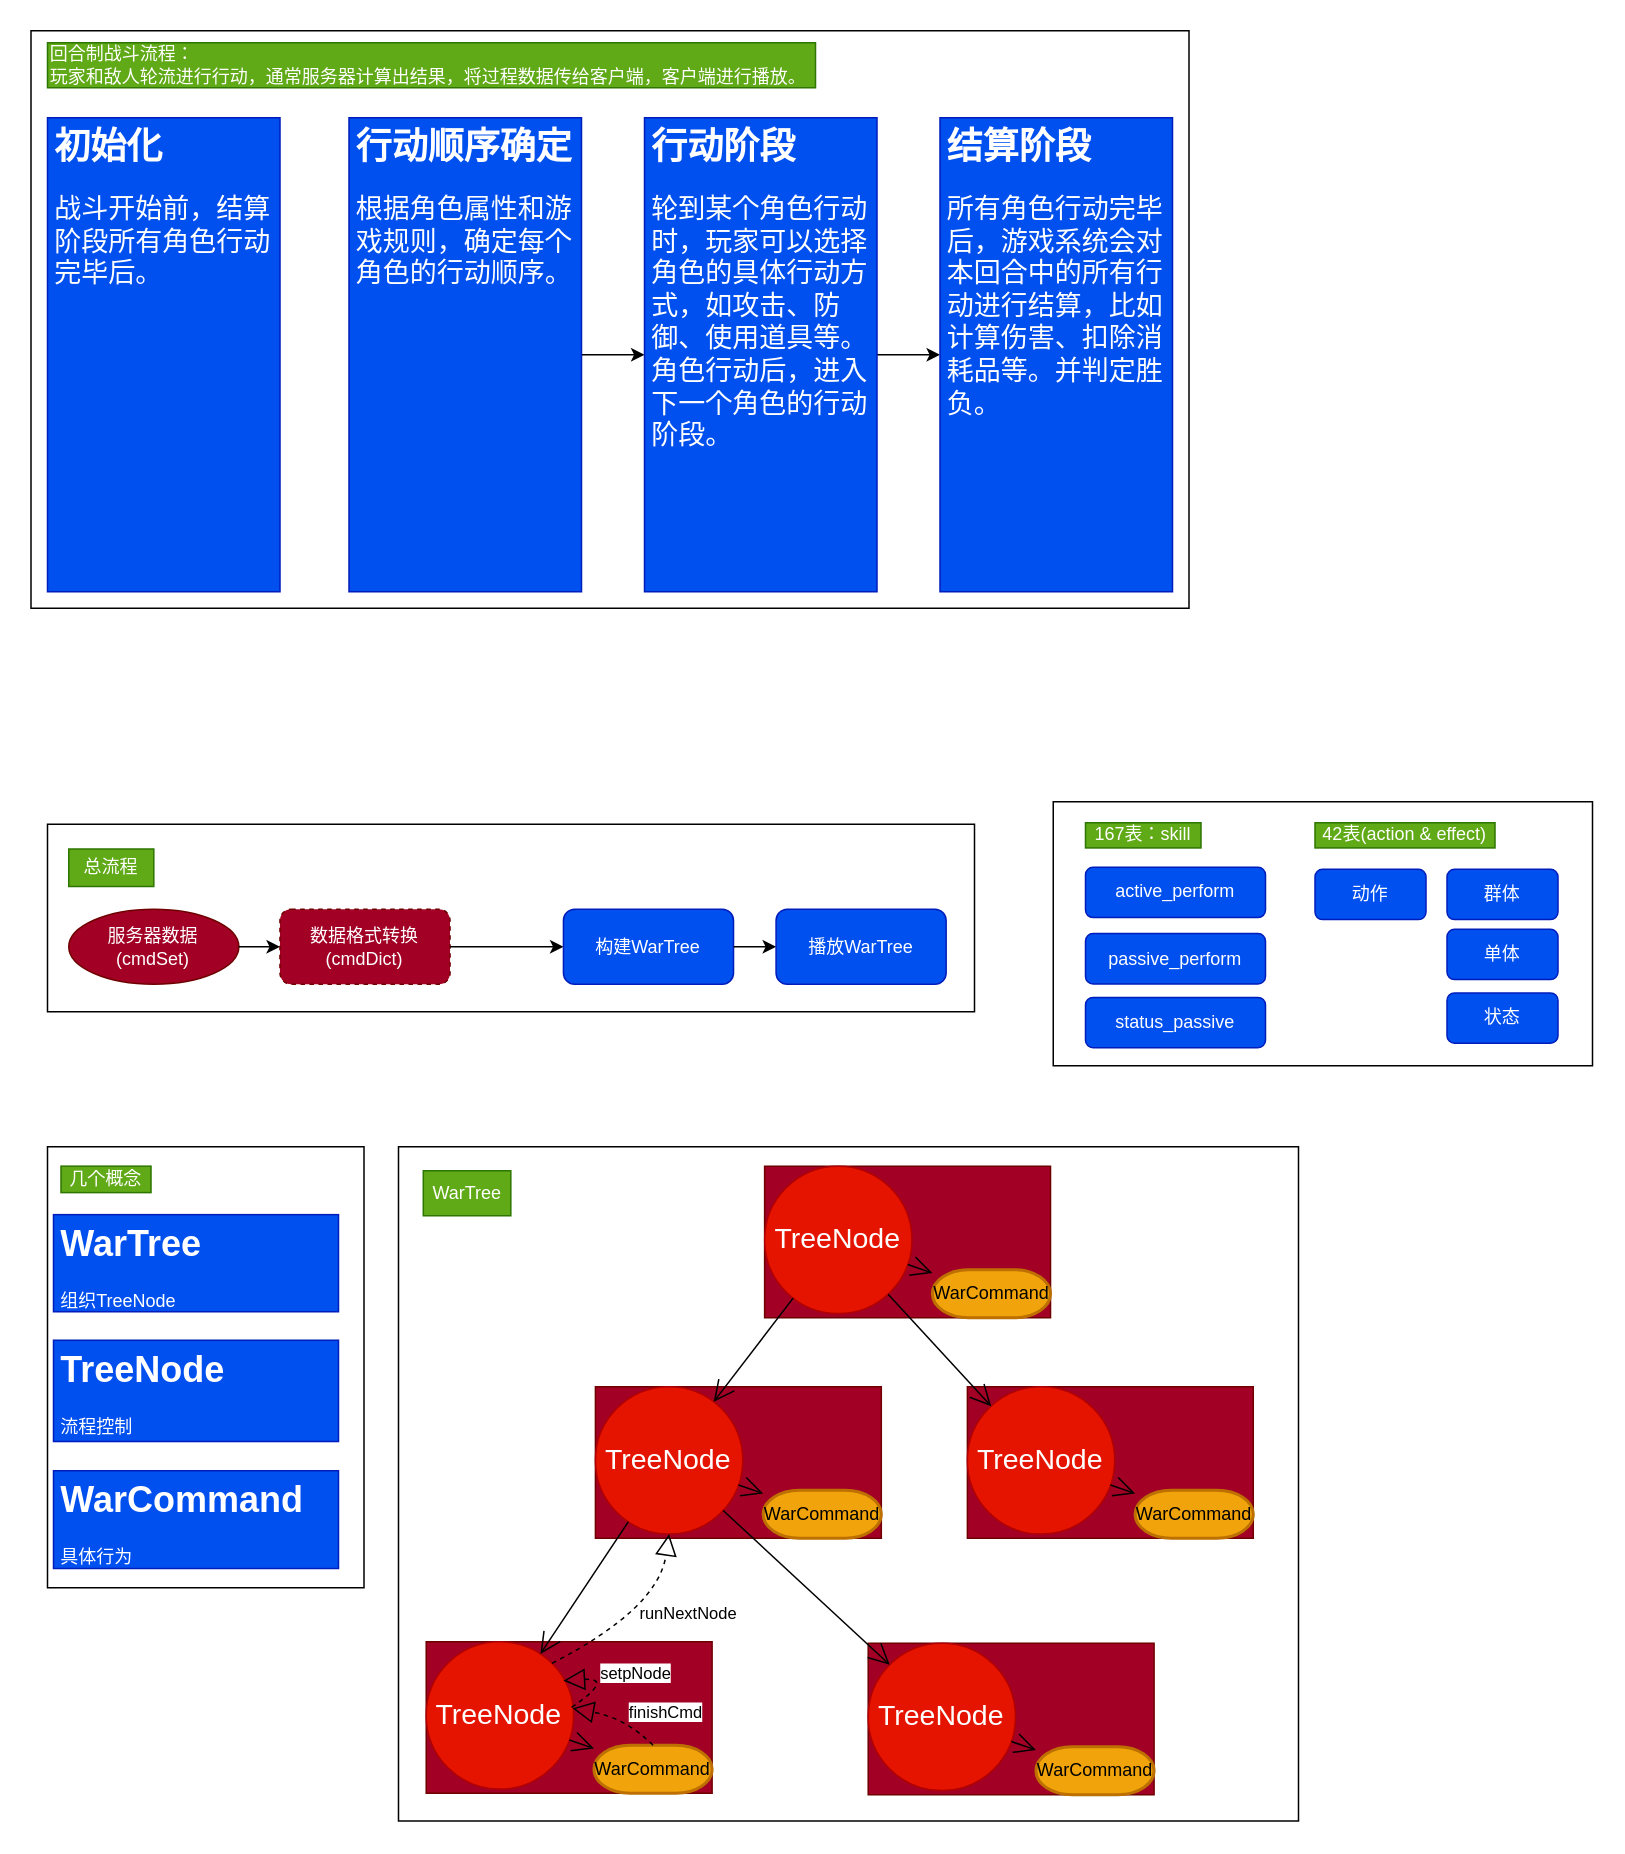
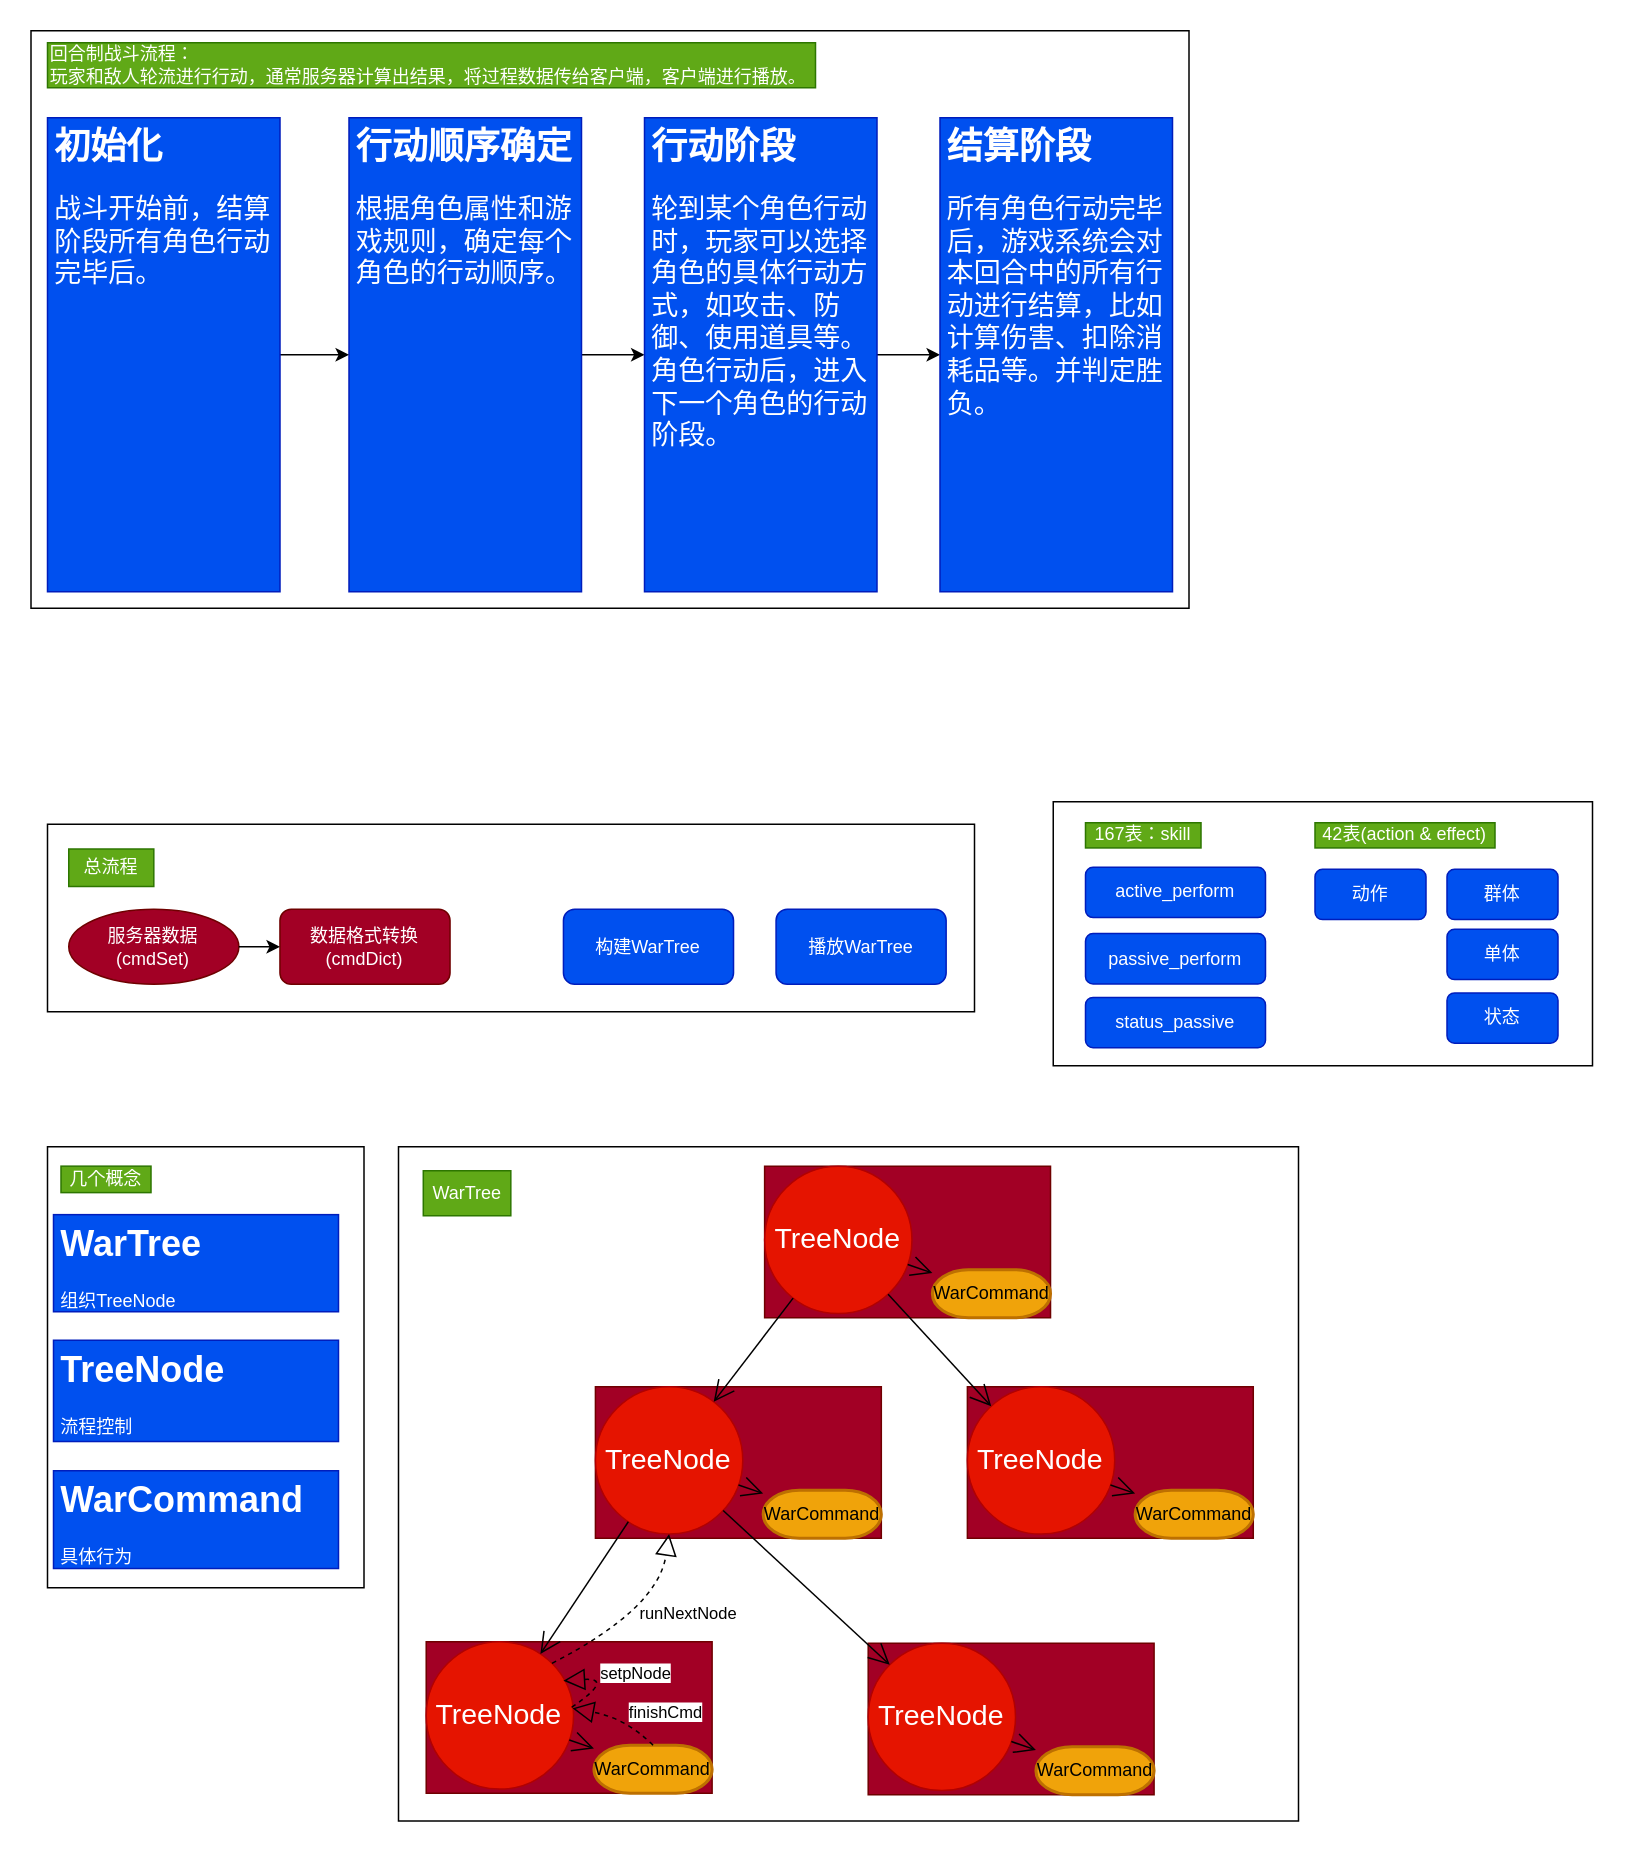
none -> (309, 355)
(365, 947) -> (365, 947)
(501, 947) -> none
(760, 947) -> none
